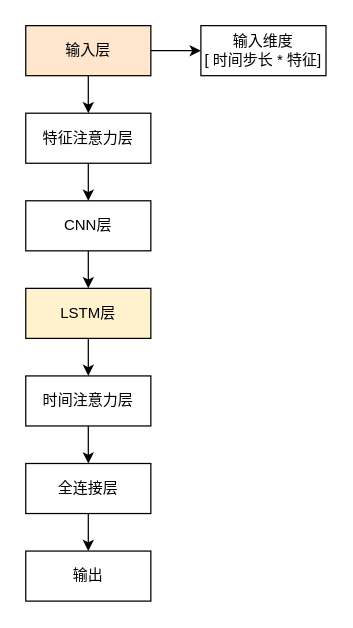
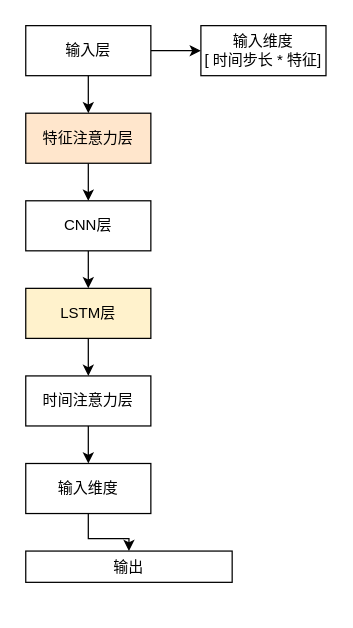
(88, 51) -> (88, 51)
(88, 138) -> (88, 138)
(88, 488) -> (88, 488)
(88, 576) -> (129, 566)
